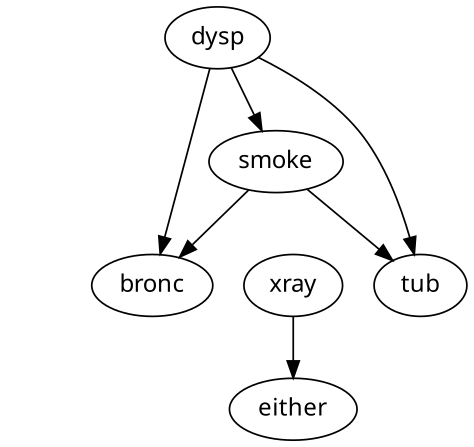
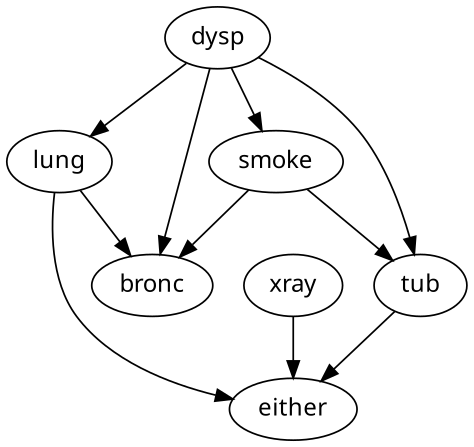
none -> (59, 162)
none -> (364, 340)
